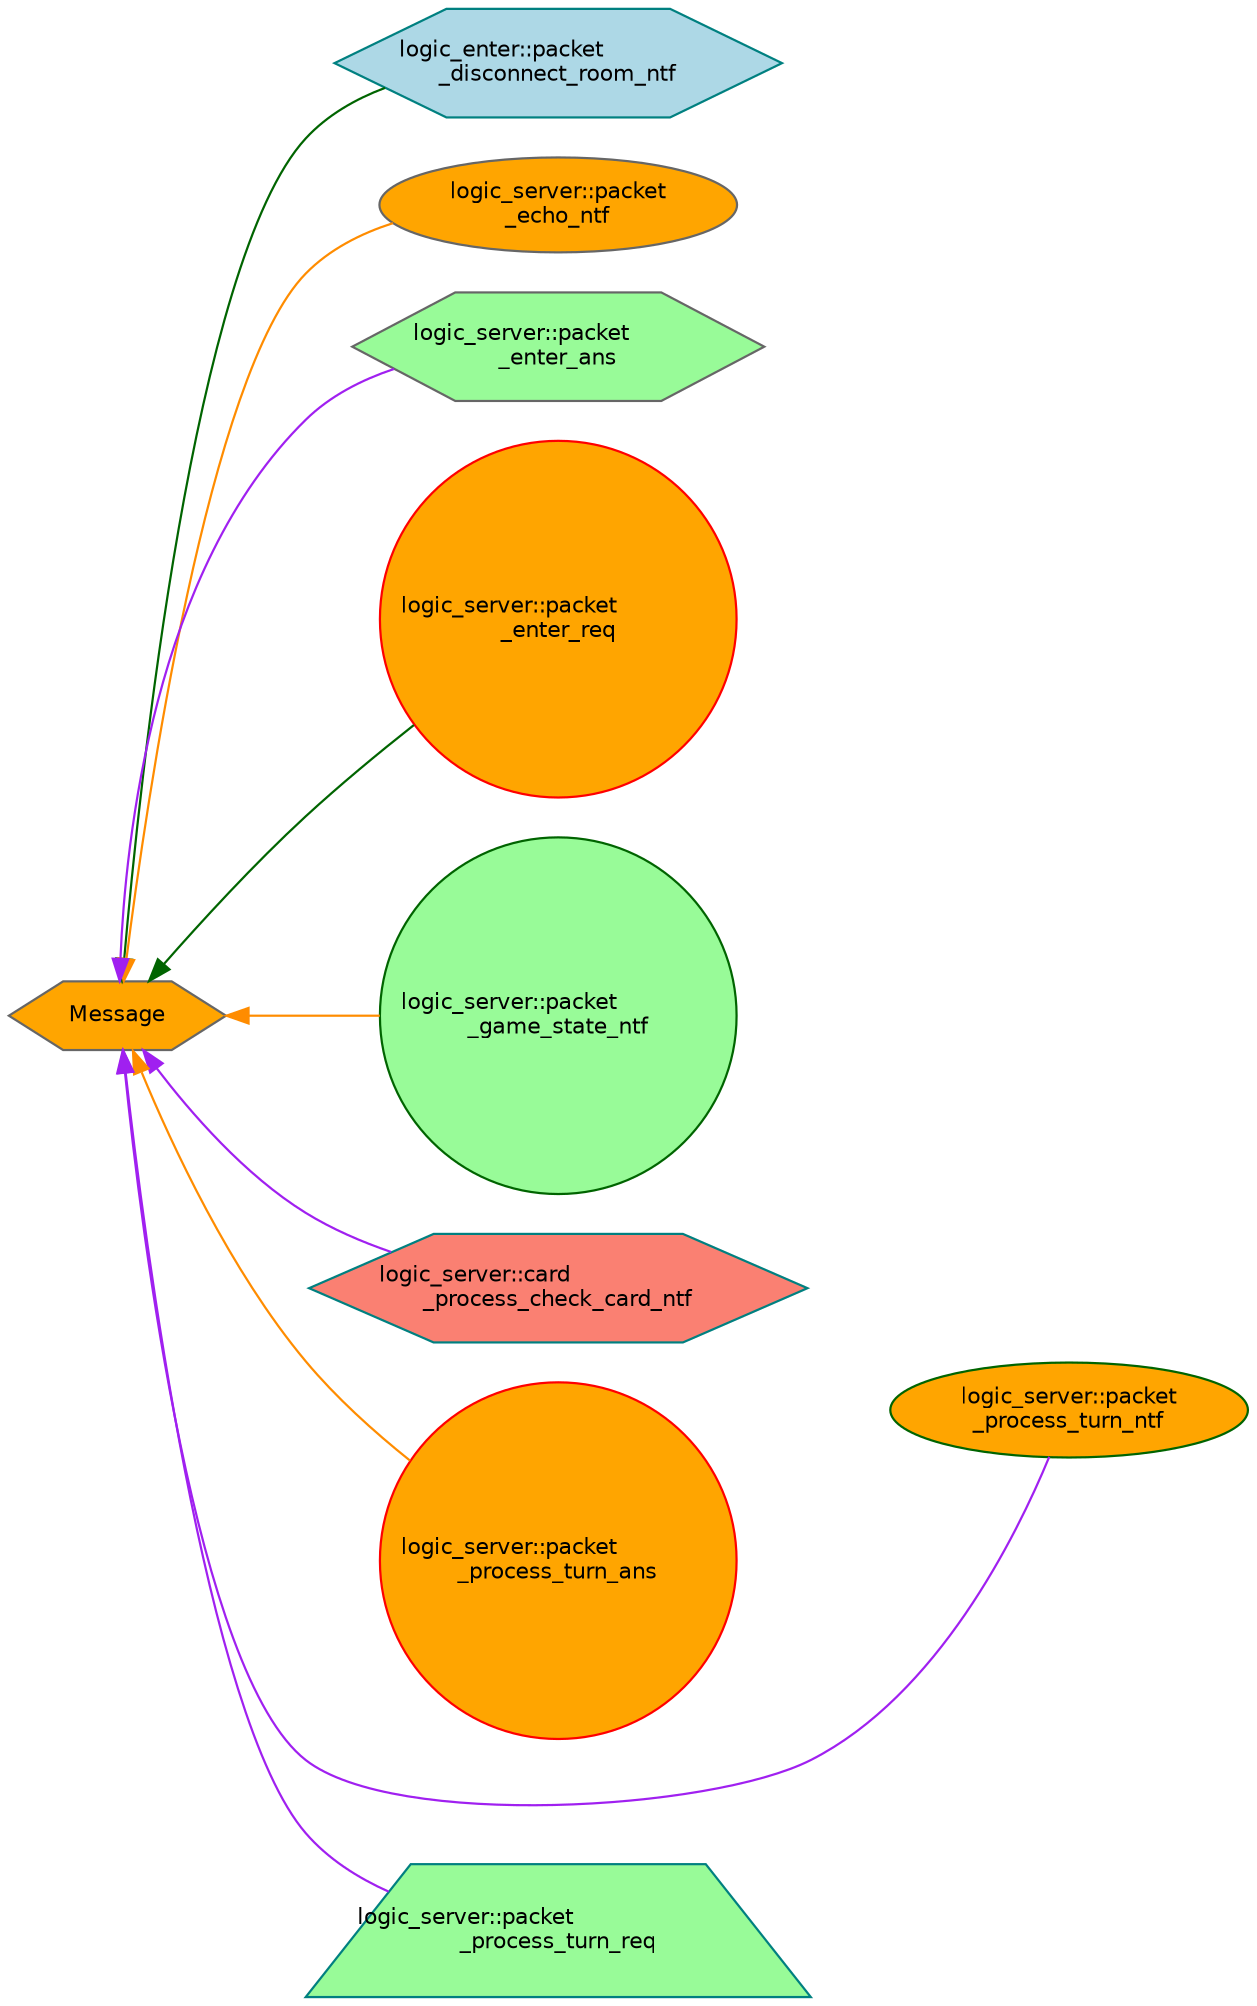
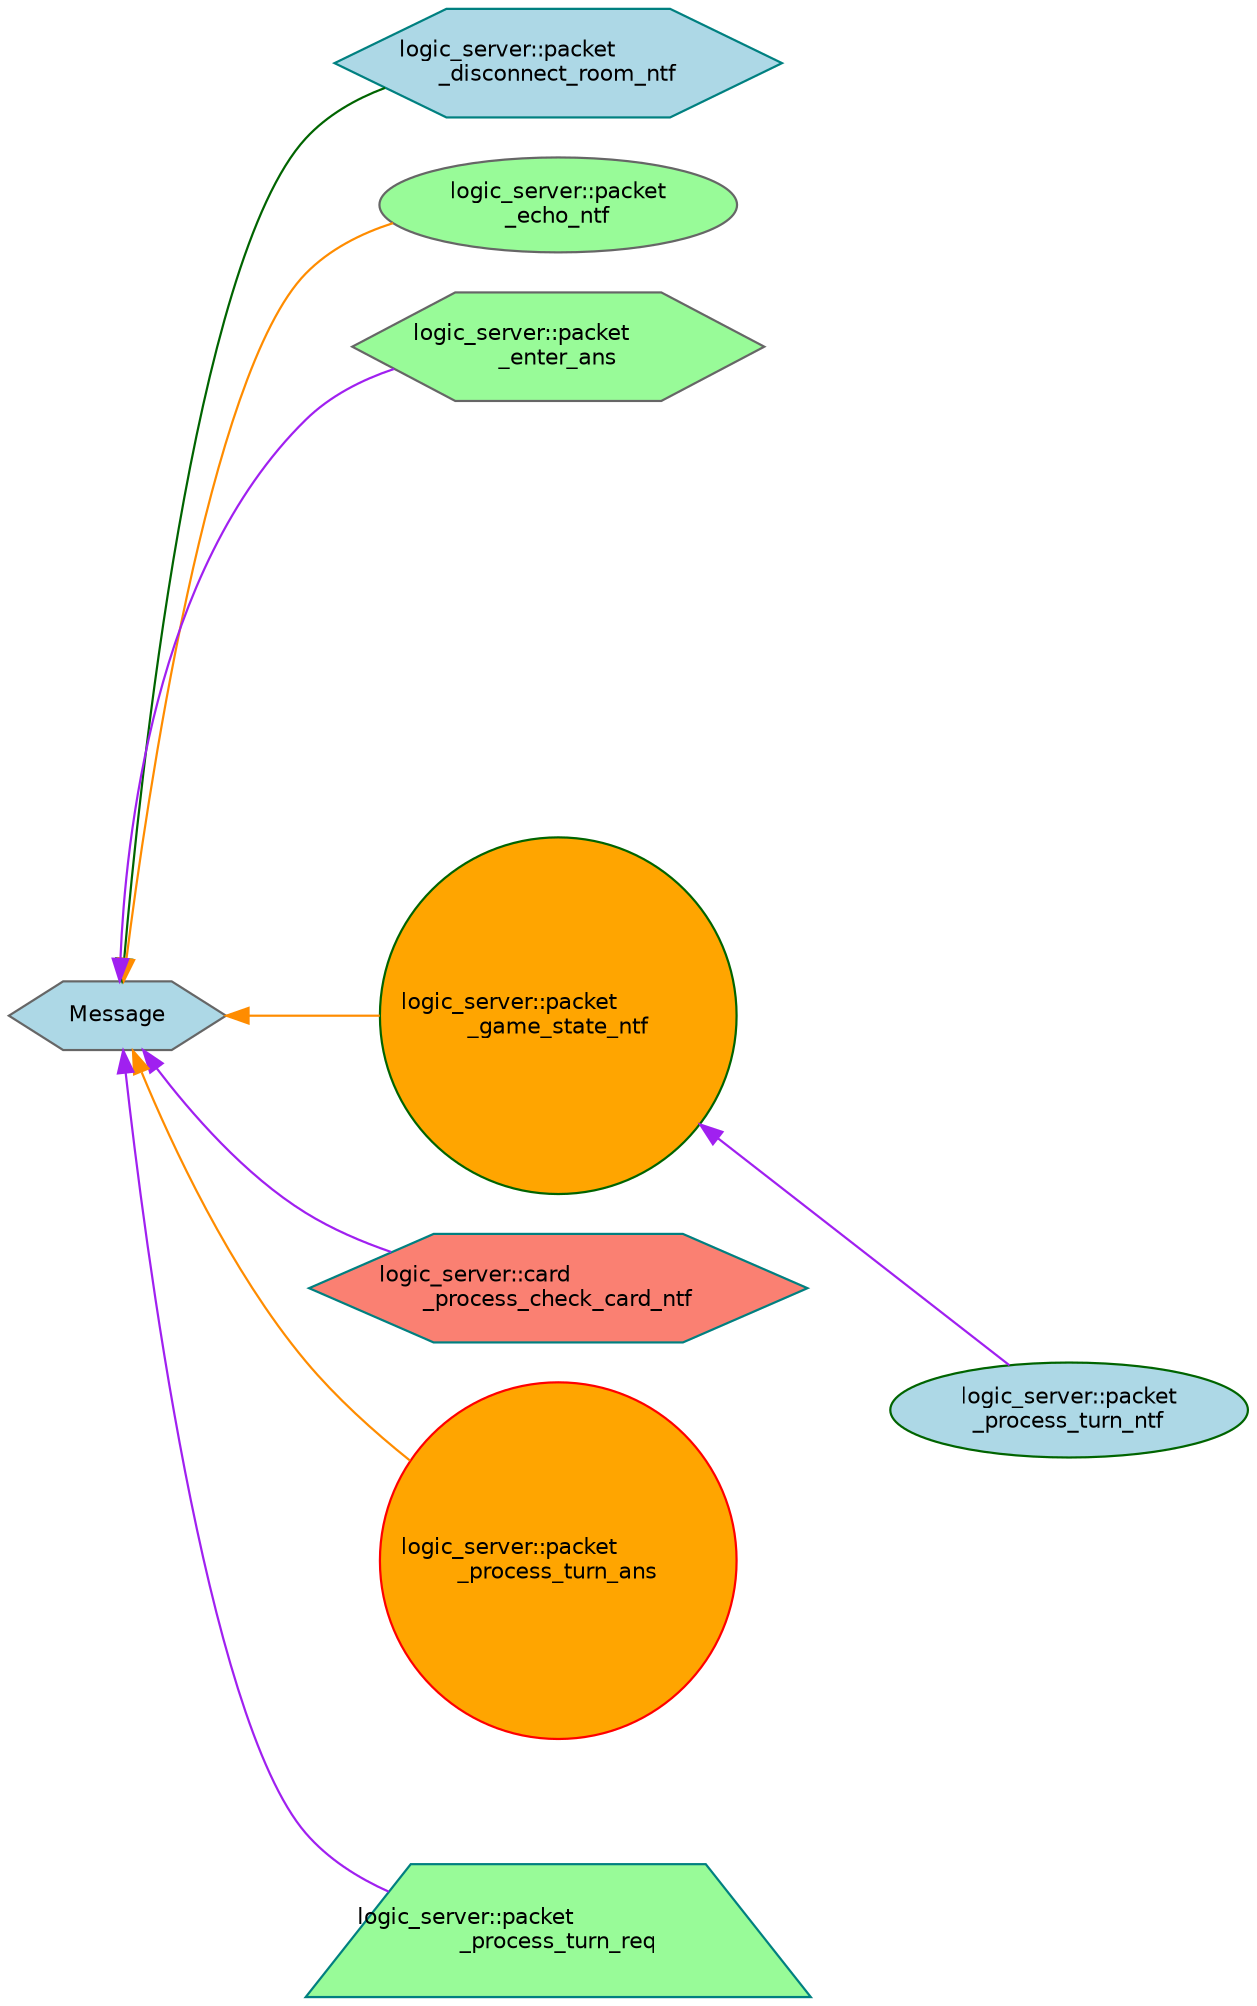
(558, 63) -> (558, 63)
(558, 205) -> (558, 205)
(558, 619) -> none
(117, 1016) -> (117, 1016)
(558, 1016) -> (558, 1016)
(1069, 1410) -> (1069, 1410)
(395, 1793) -> (864, 1252)
